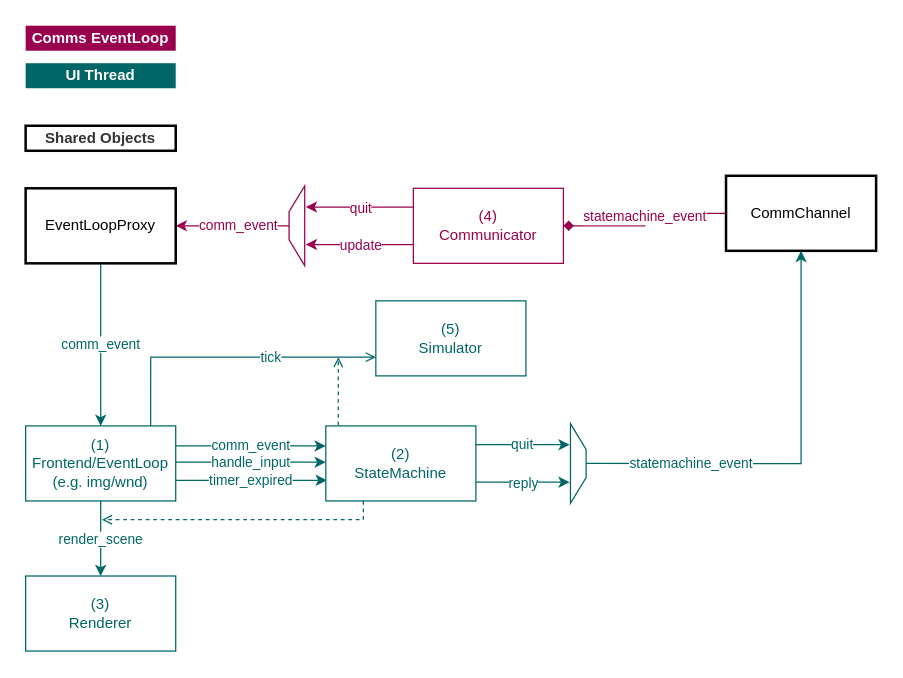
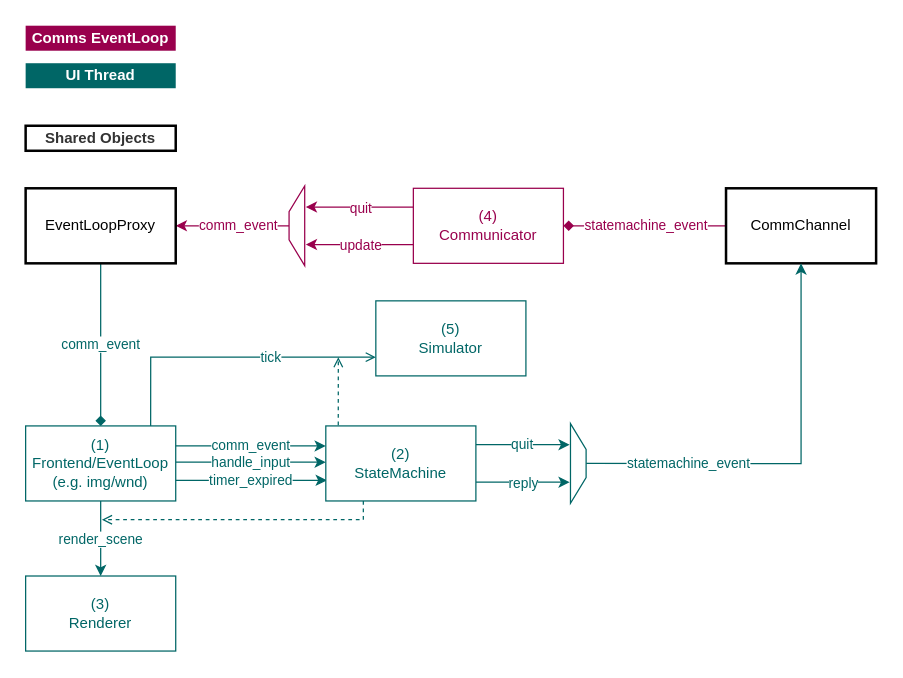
(801, 213) -> (801, 226)
(101, 416) -> (101, 415)
